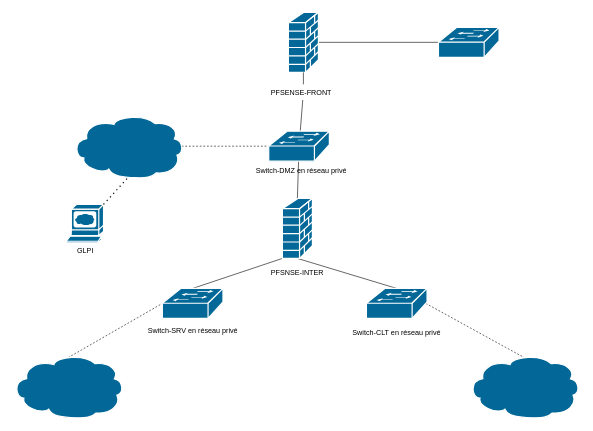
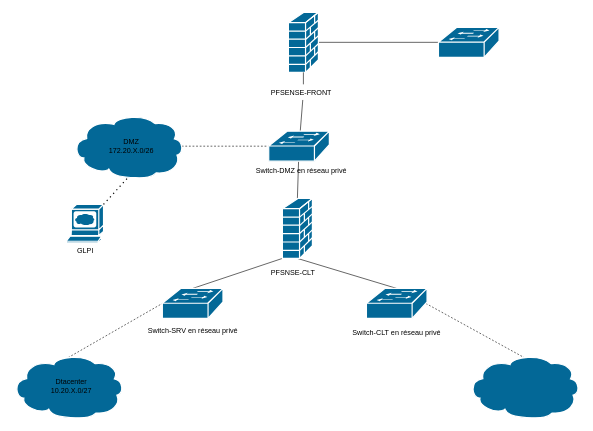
none -> (131, 146)
(295, 273) -> (291, 273)
none -> (71, 386)
